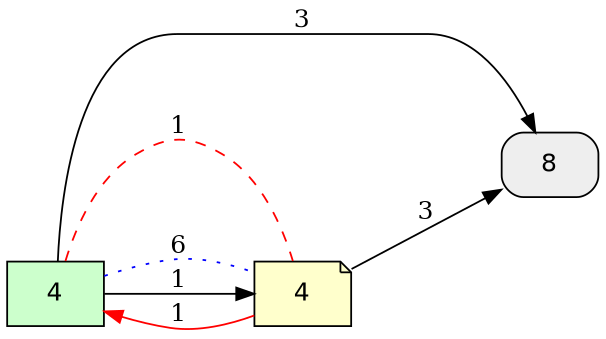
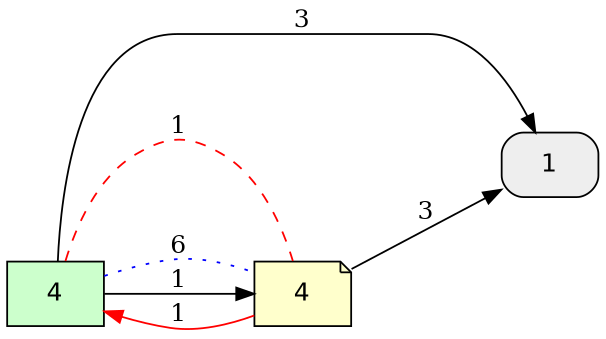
(550, 165) -> (550, 165)
